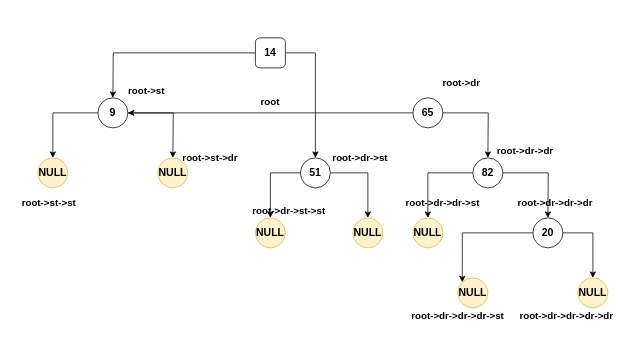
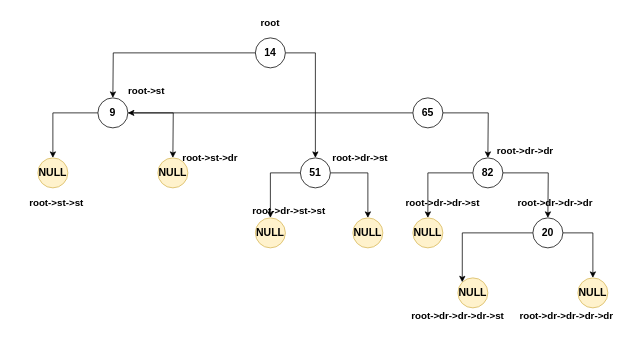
(270, 53) -> (270, 53)
(462, 83) -> none
(270, 102) -> (270, 23)
(49, 203) -> (57, 203)
